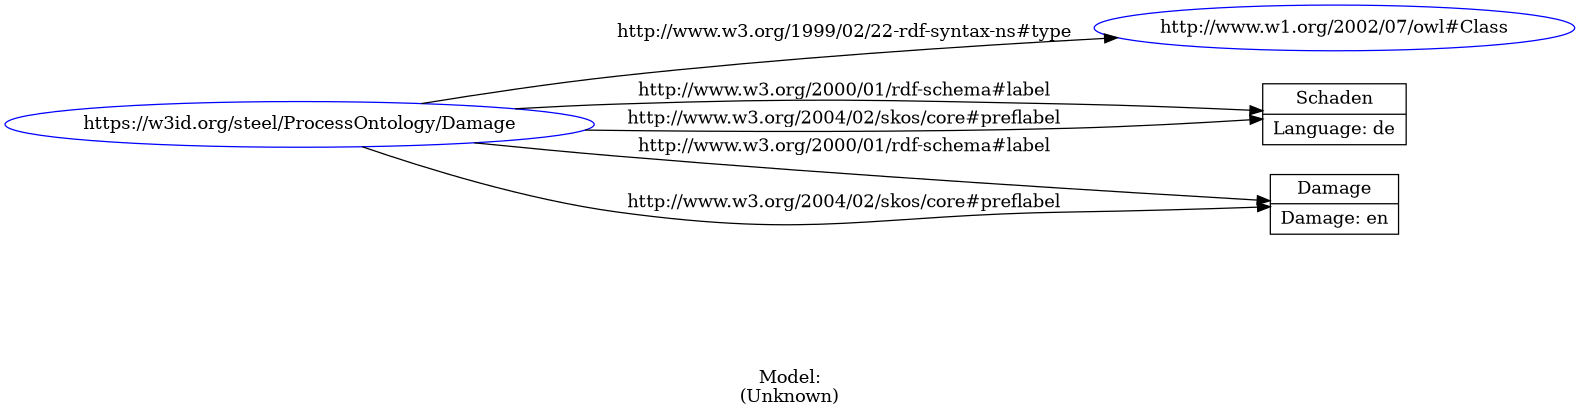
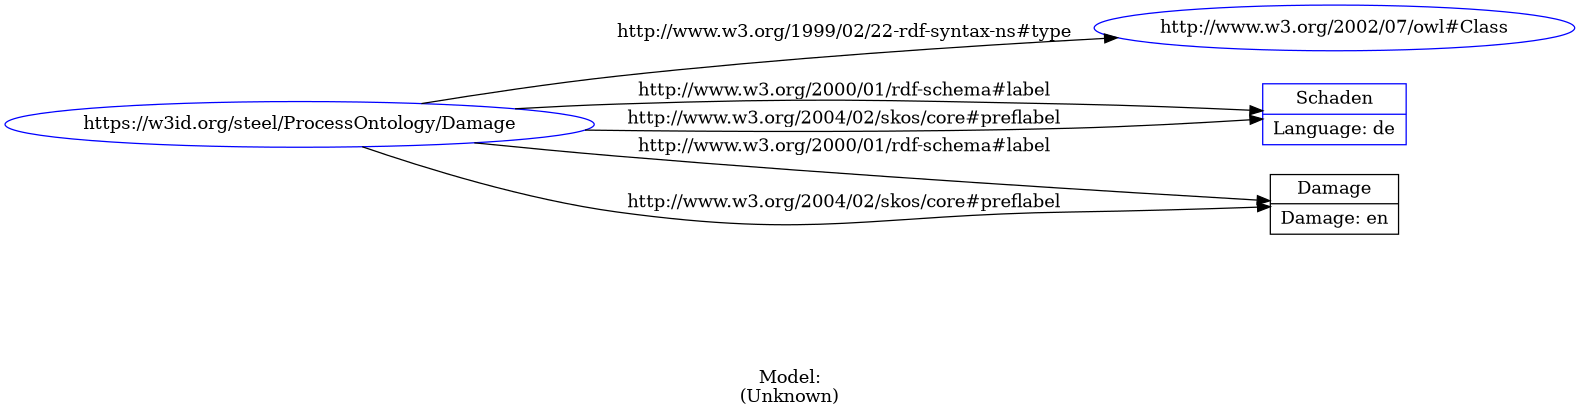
(1334, 28) -> (1334, 28)
(1334, 114) -> (1334, 114)
